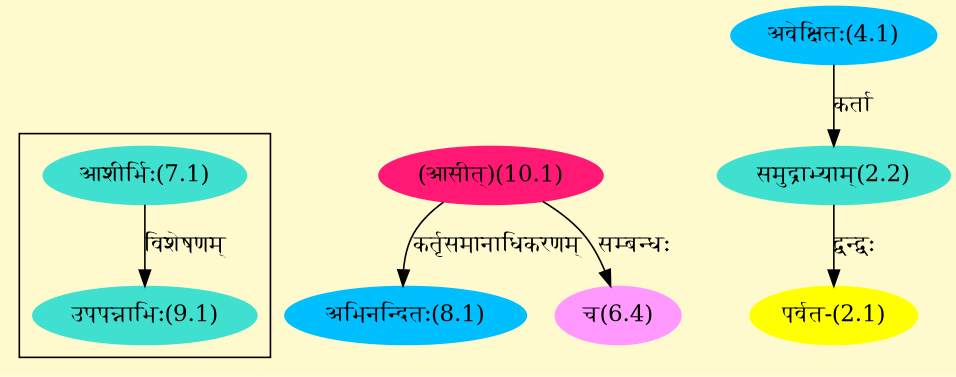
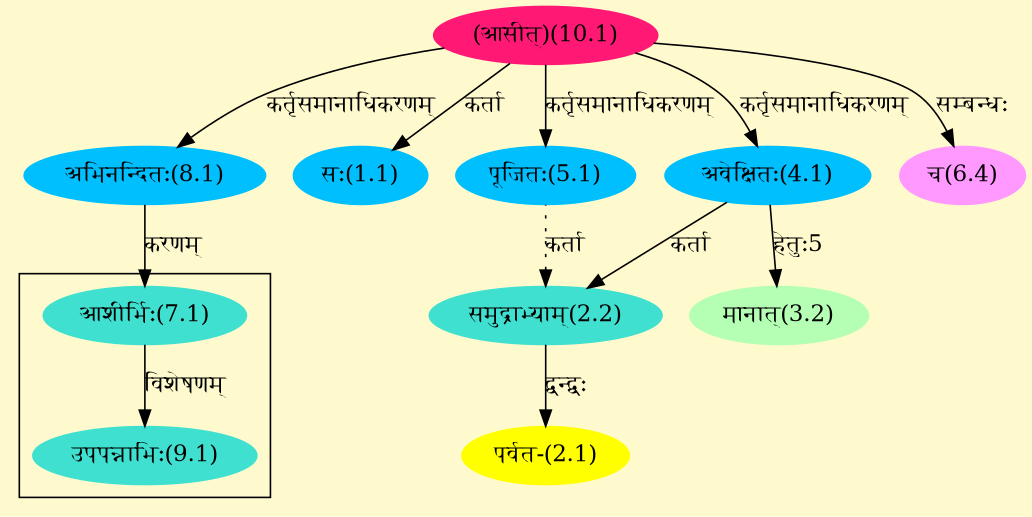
none -> (701, 81)
none -> (361, 175)
none -> (546, 175)
none -> (145, 237)
none -> (779, 316)
